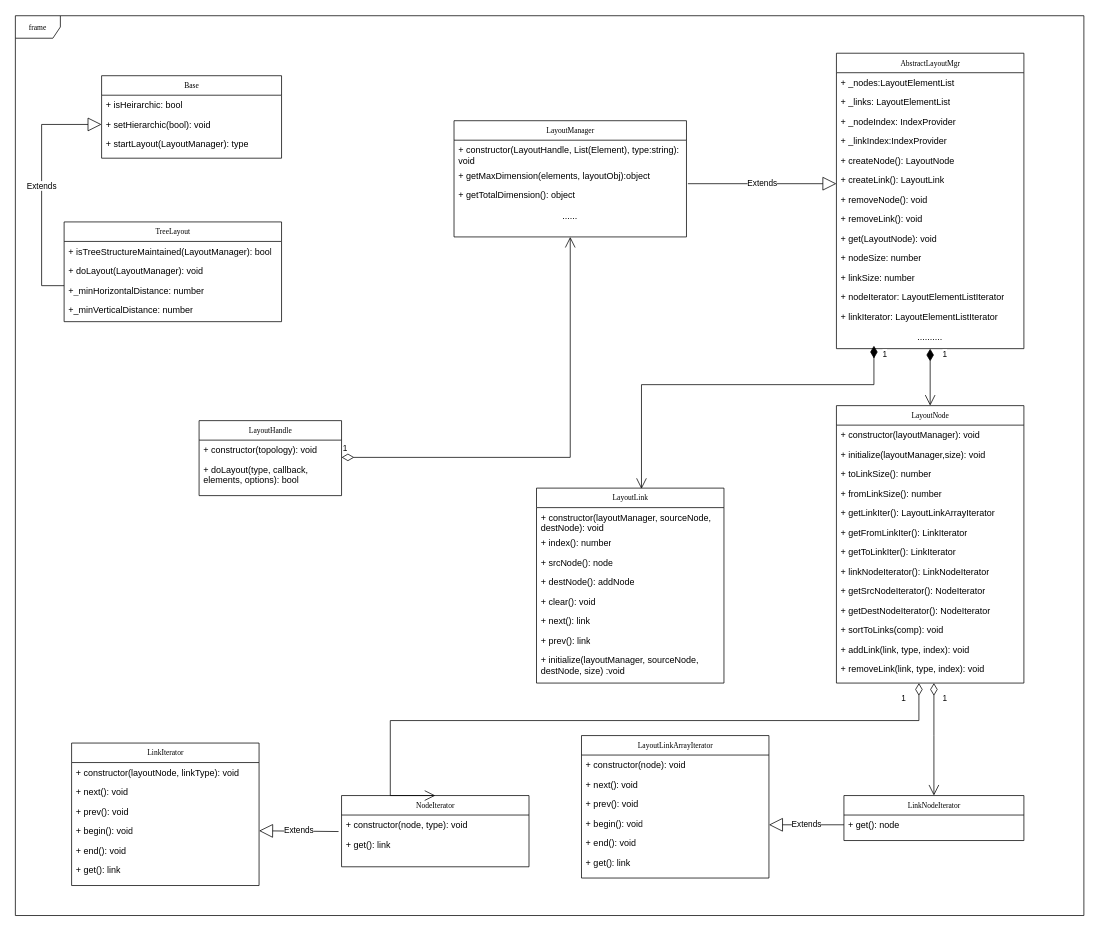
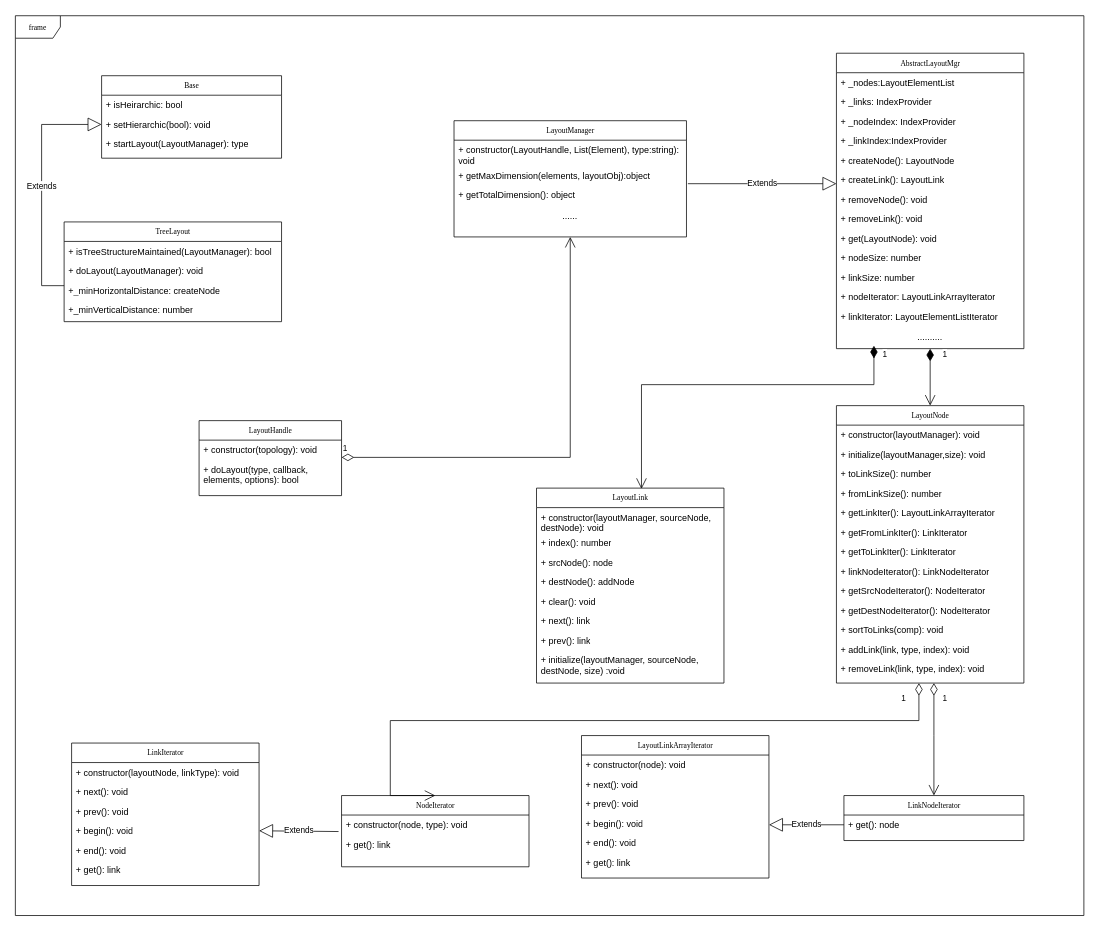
(901, 103) -> (892, 103)
(140, 291) -> (150, 291)
(931, 303) -> (931, 303)
